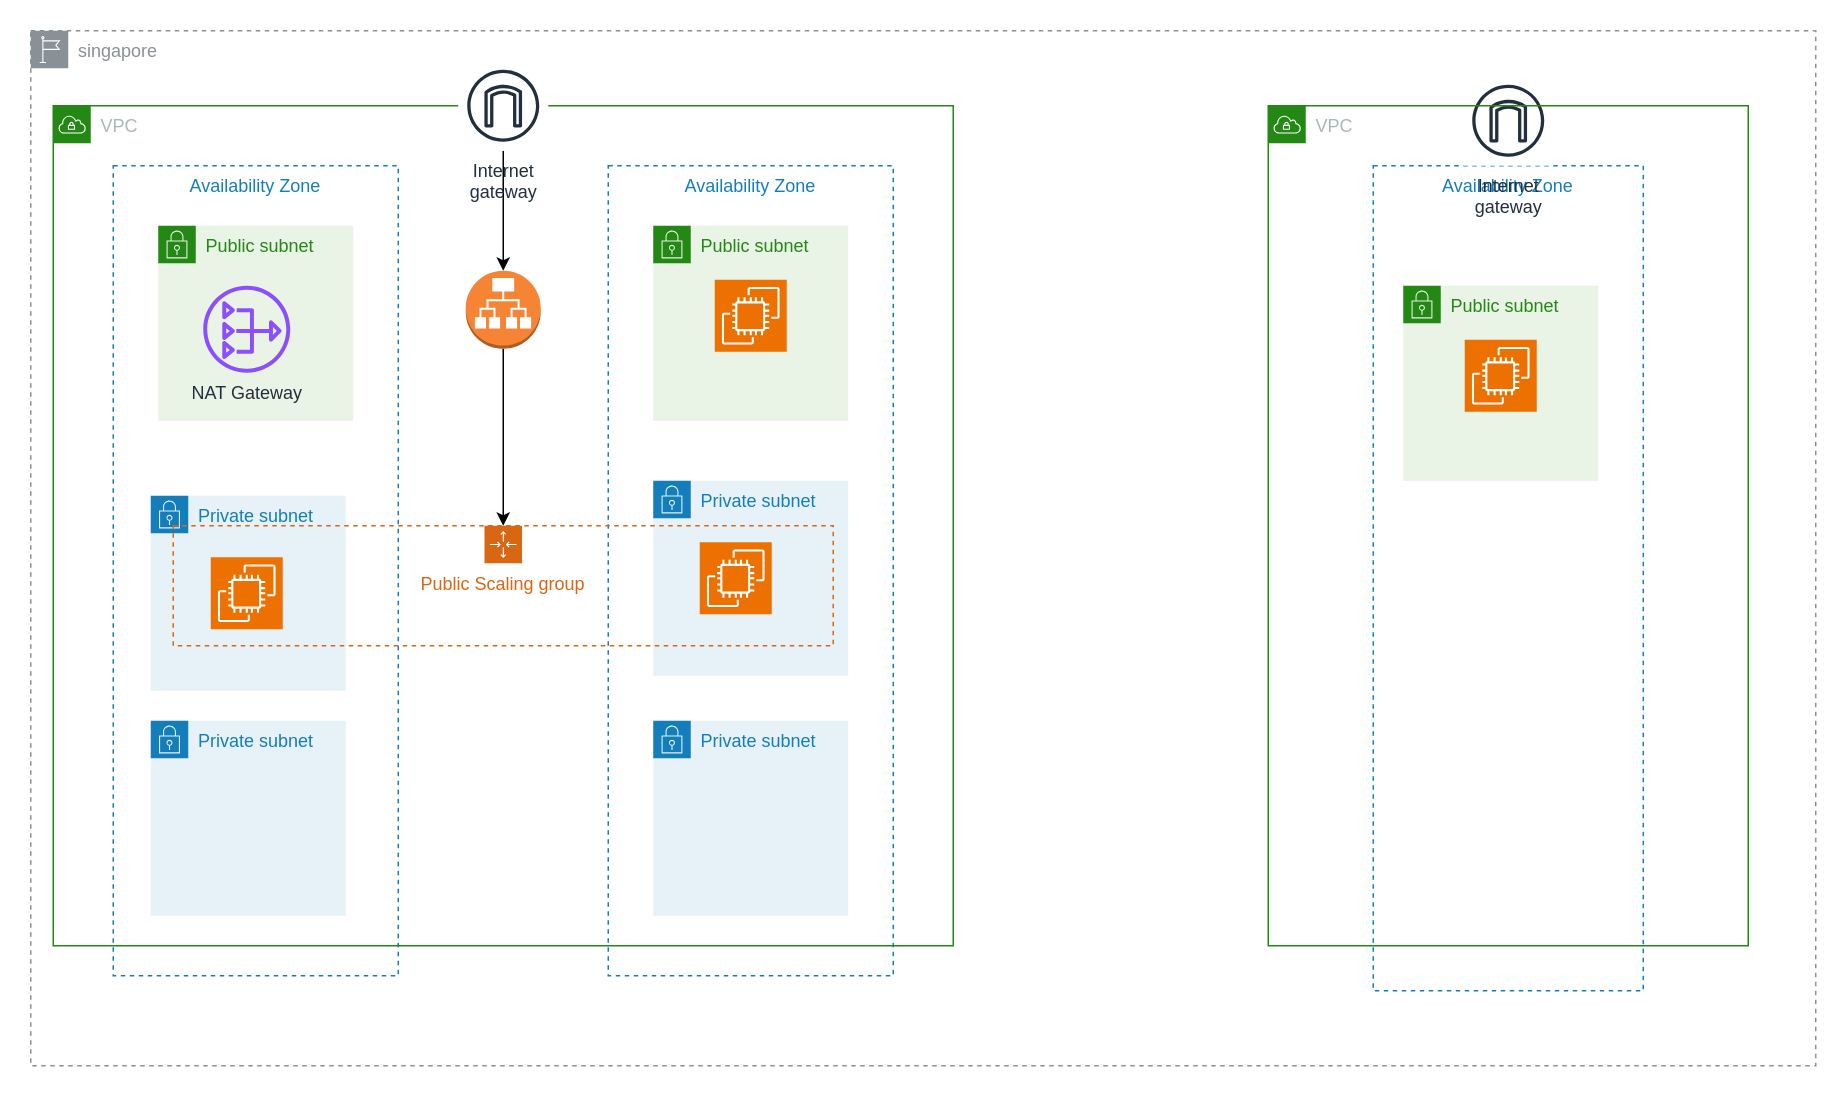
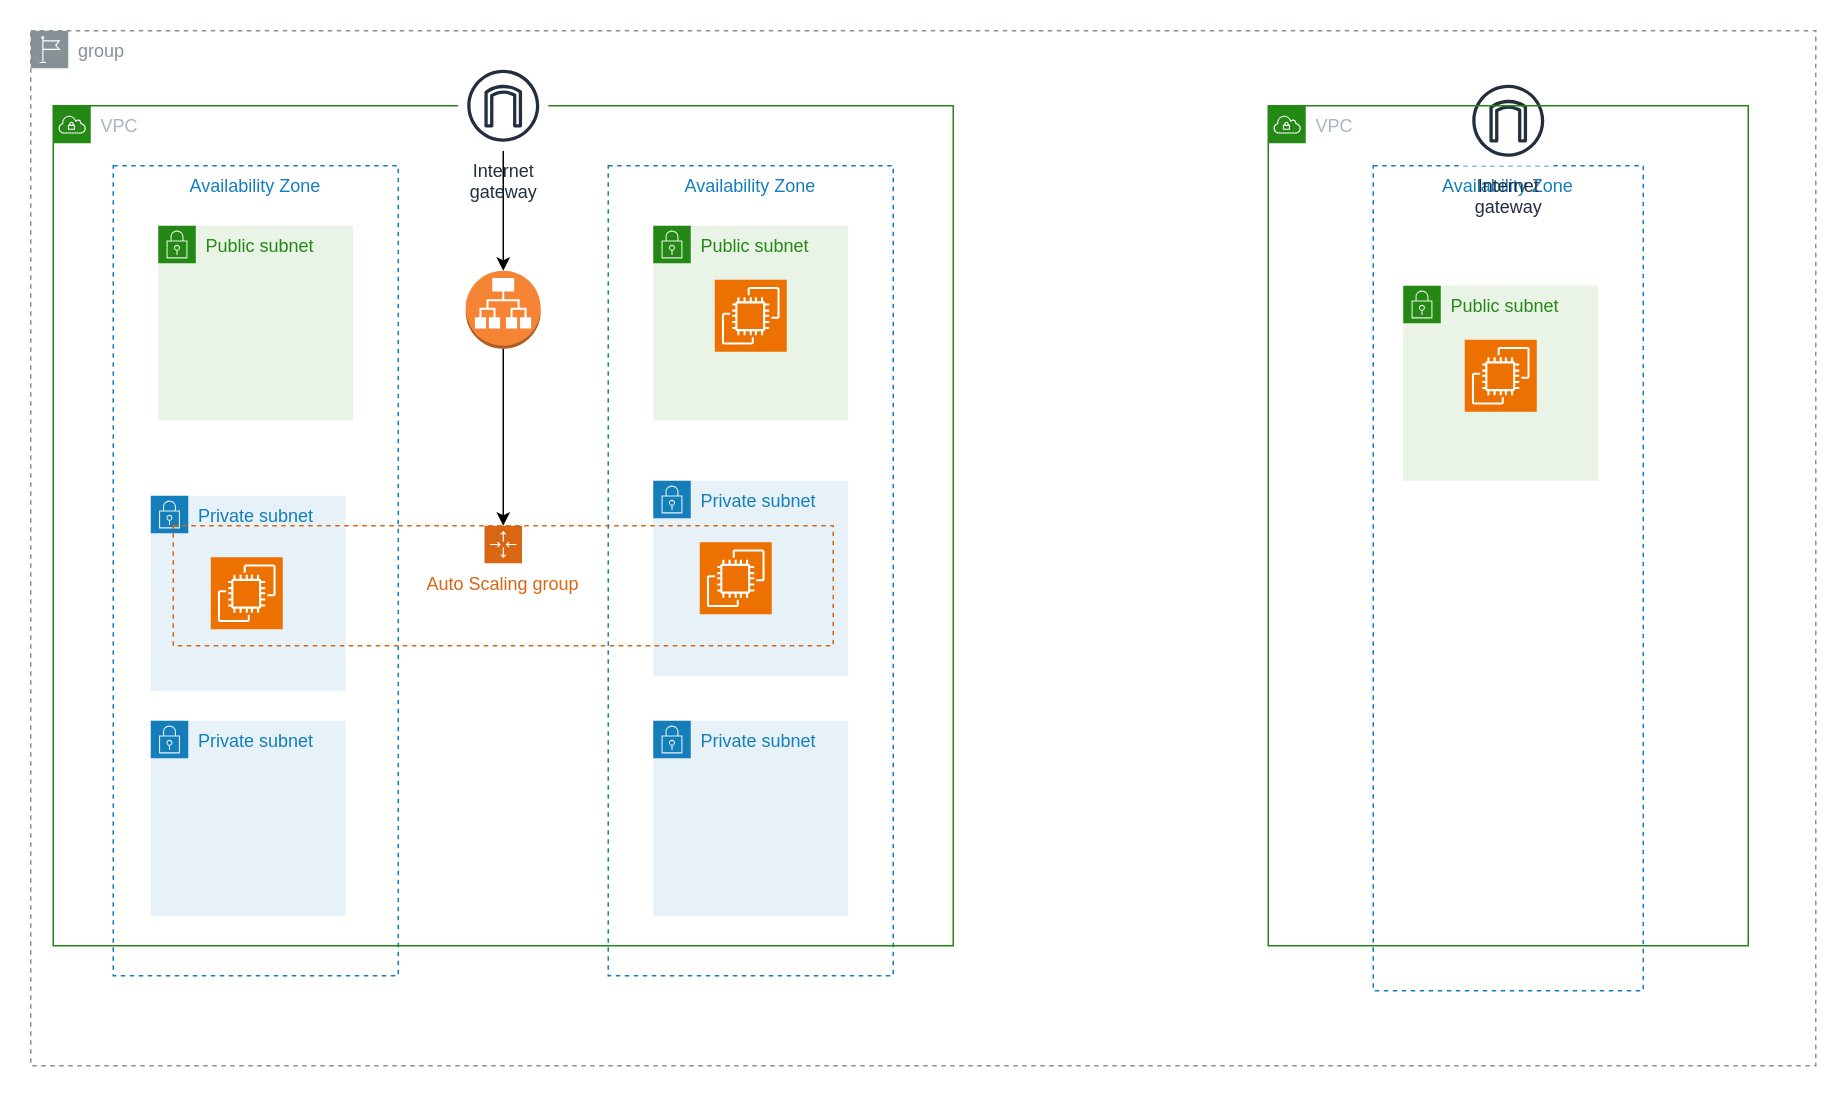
(122, 52) -> (104, 52)
(247, 329) -> none
(503, 585) -> (503, 585)
